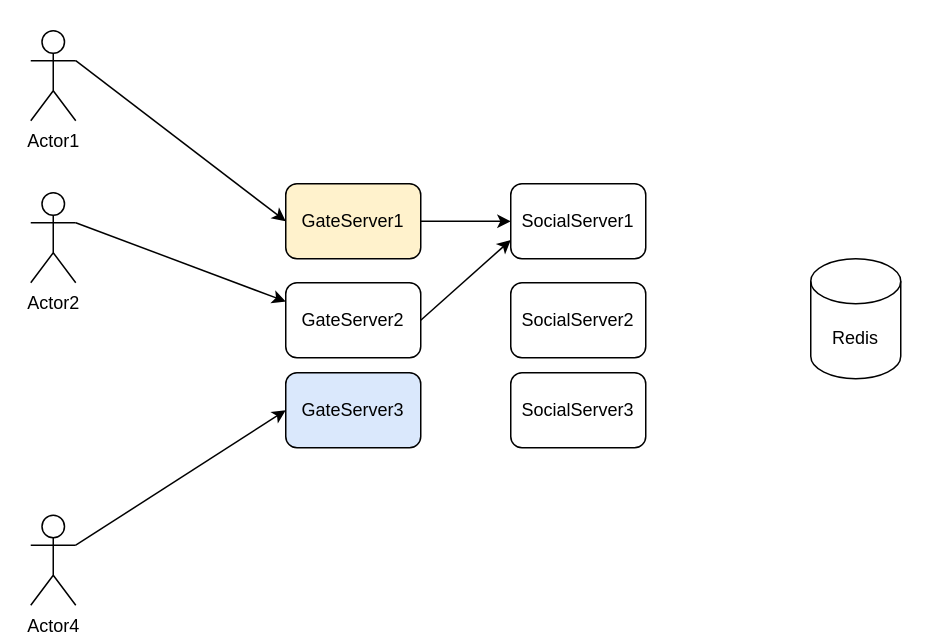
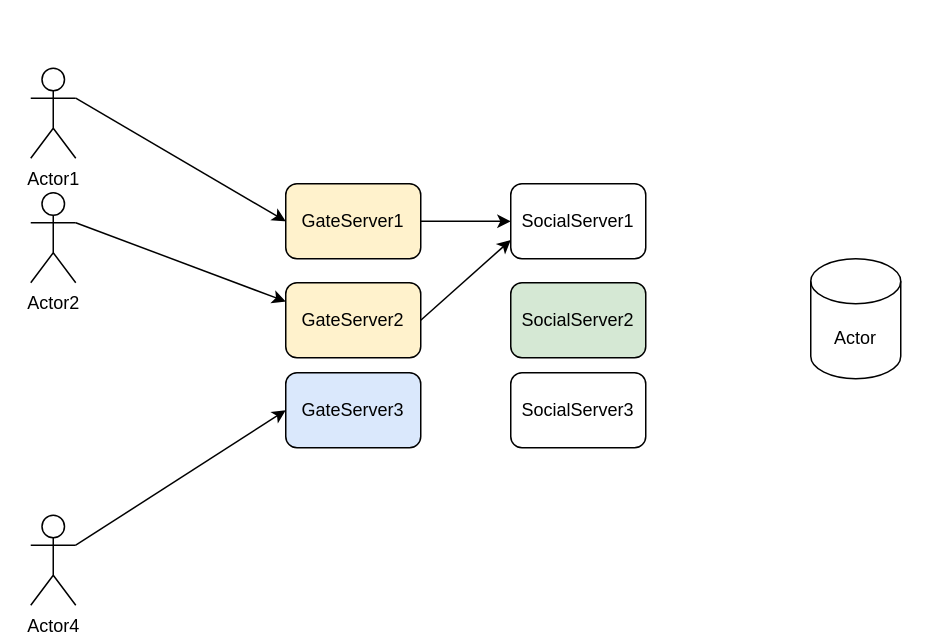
(53, 76) -> (53, 113)
(353, 320) -> (353, 320)
(578, 320) -> (578, 320)
(856, 338) -> (856, 338)
